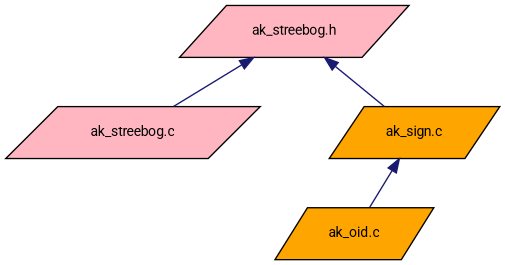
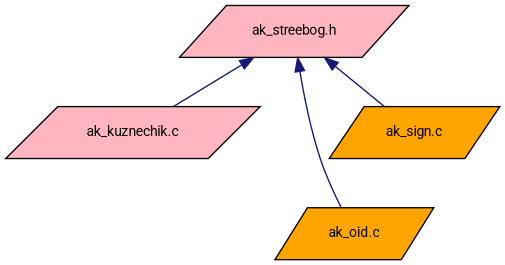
(133, 133) -> (133, 133)
(381, 189) -> (315, 141)
